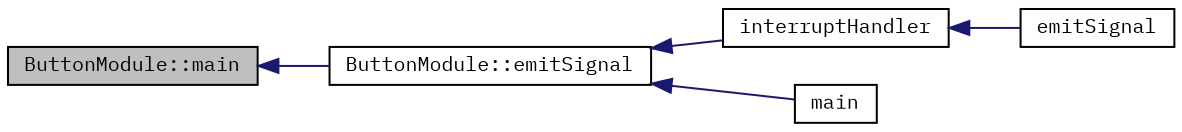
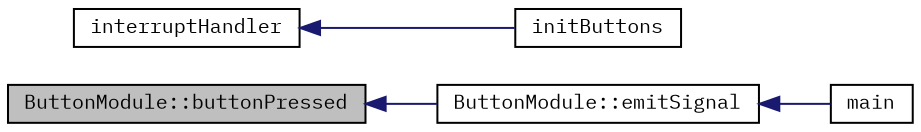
(1097, 28) -> (598, 28)
(697, 43) -> none
(133, 66) -> (187, 104)
